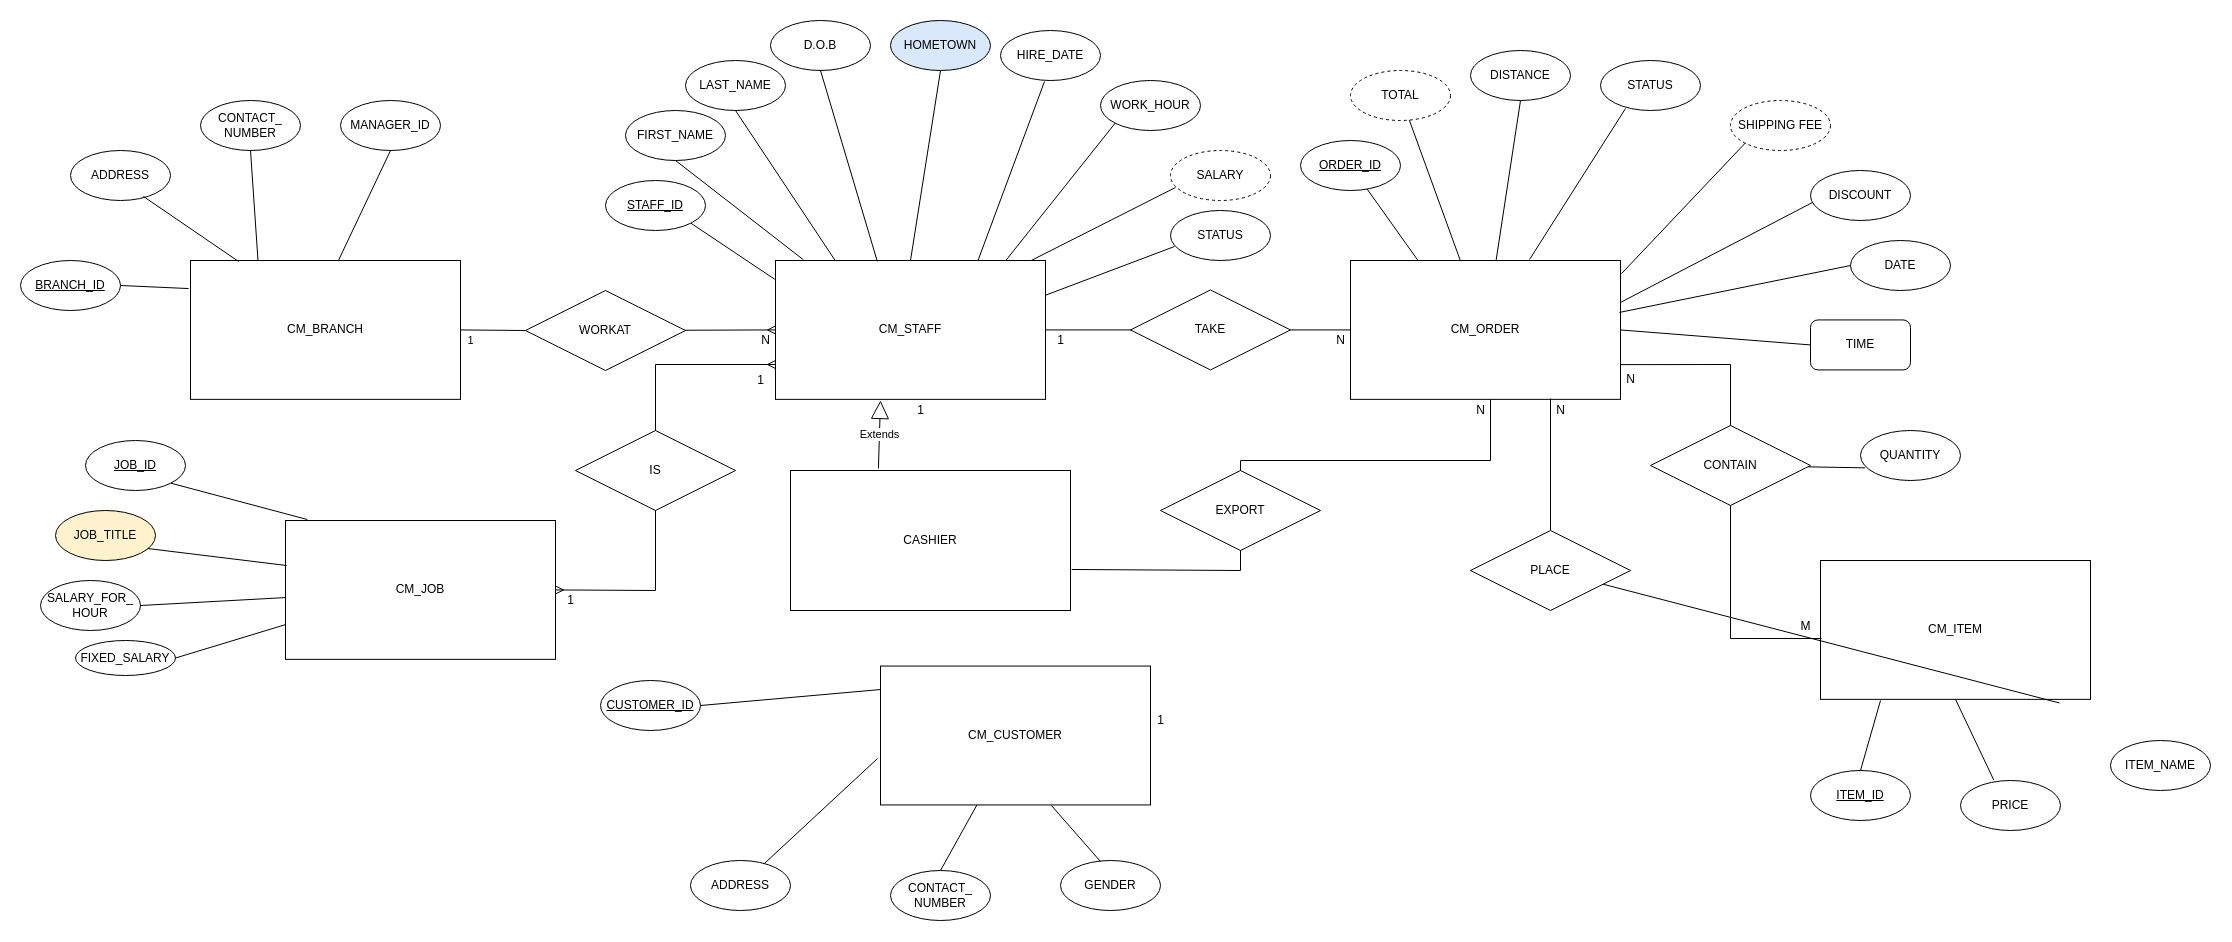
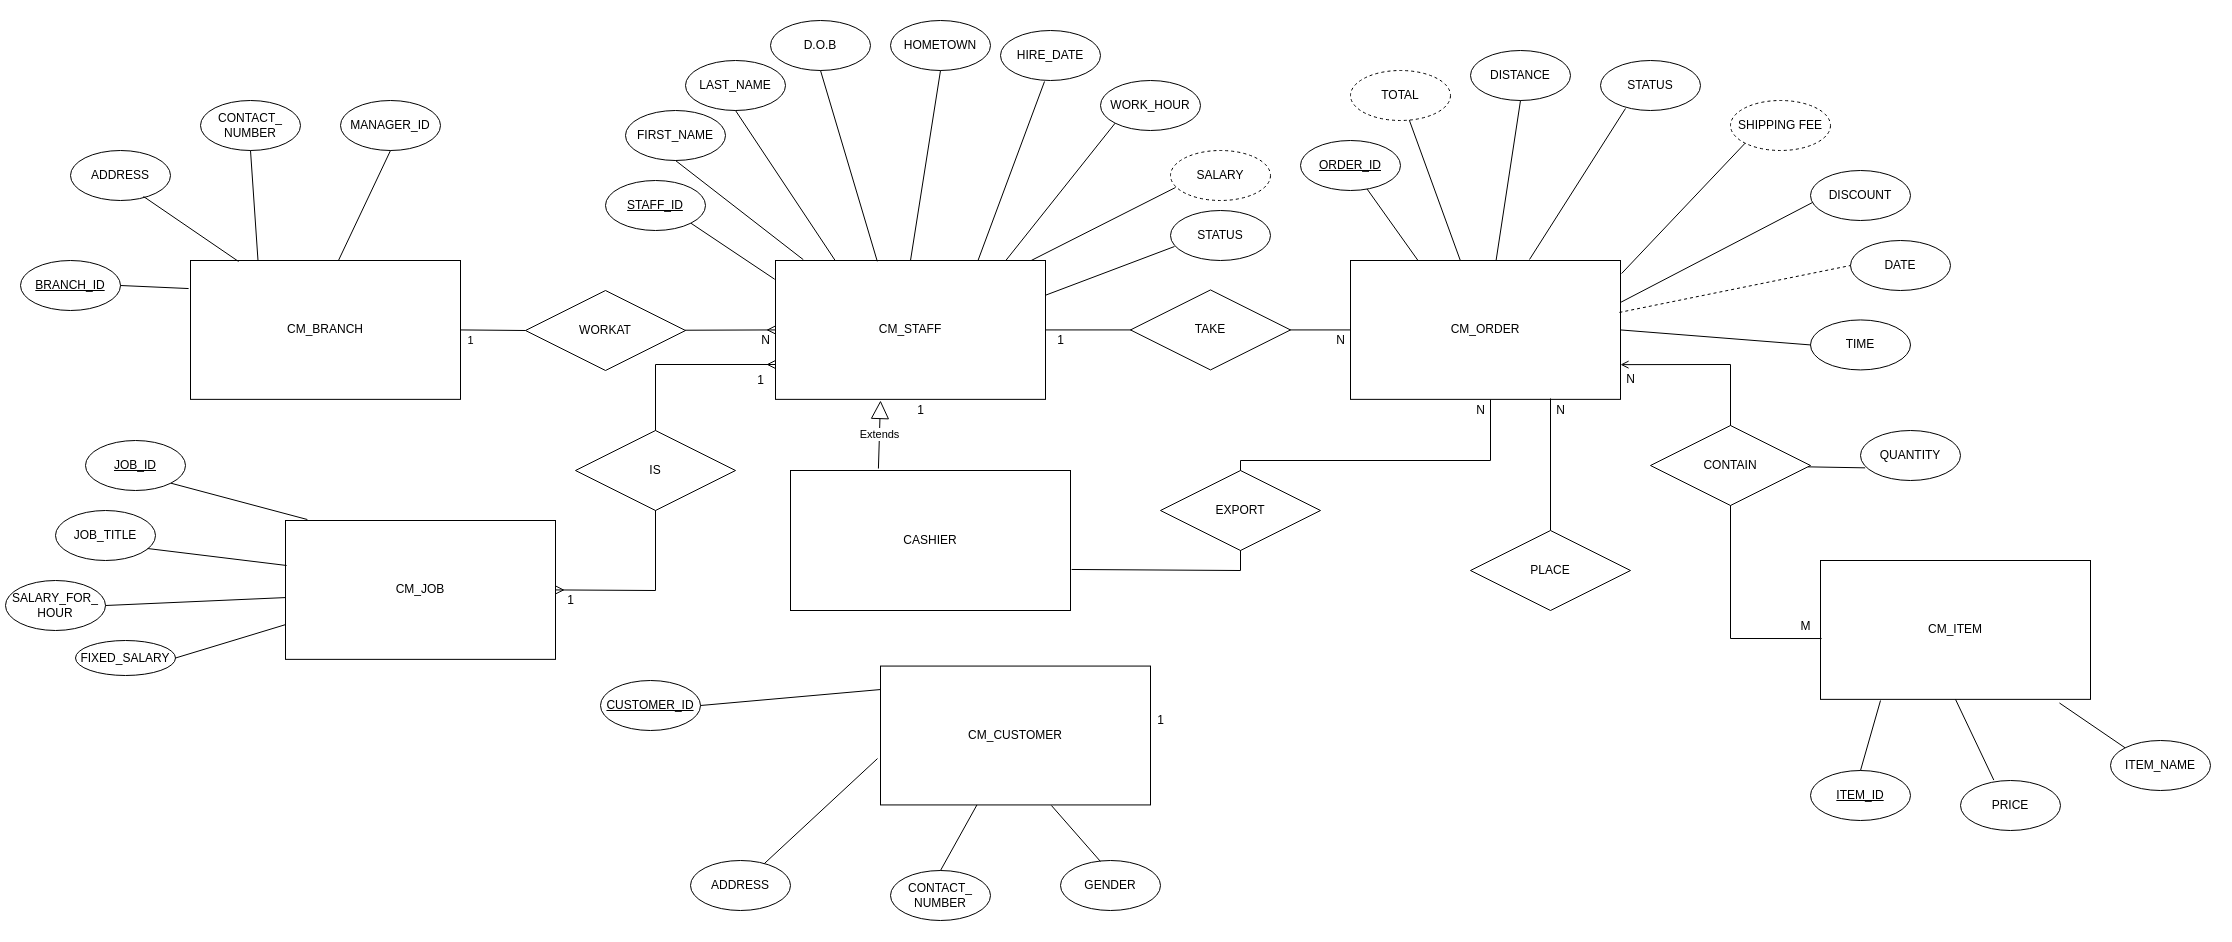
(941, 46) -> (941, 46)
(1734, 289) -> (1734, 289)
(1861, 345) -> (1861, 345)
(1626, 365) -> (1626, 365)
(106, 536) -> (106, 536)
(91, 606) -> (56, 606)
(1938, 671) -> (2092, 725)
